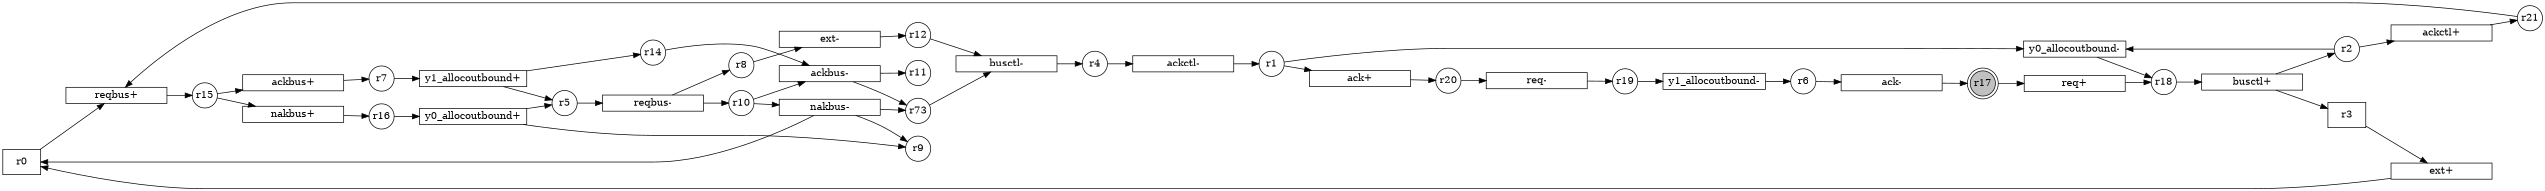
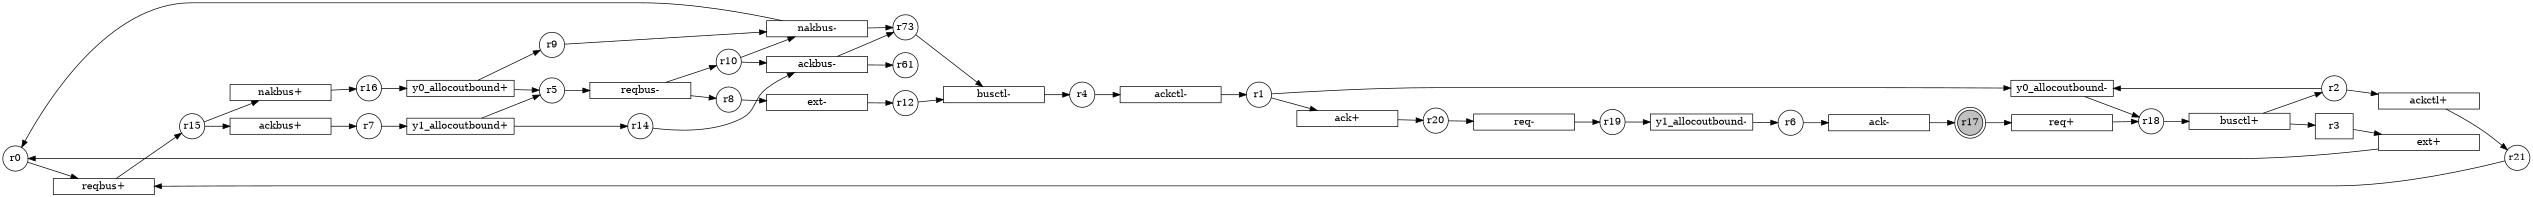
(918, 73) -> (905, 65)
(879, 125) -> (662, 38)
(22, 162) -> (15, 159)
